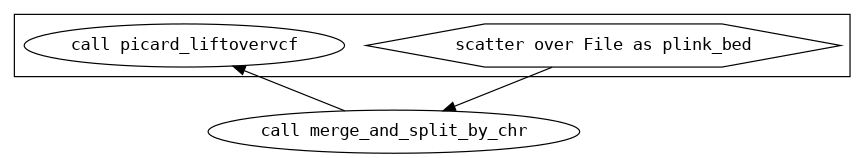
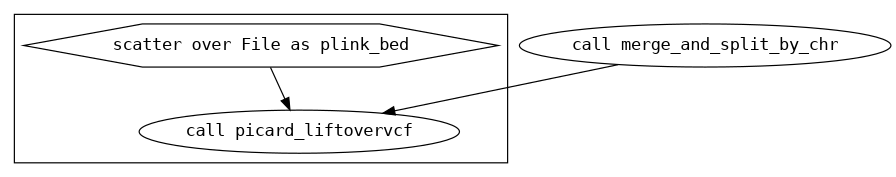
(503, 87) -> (278, 83)
